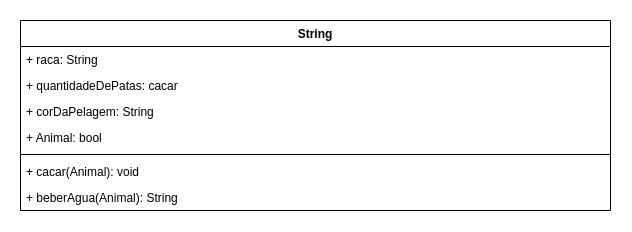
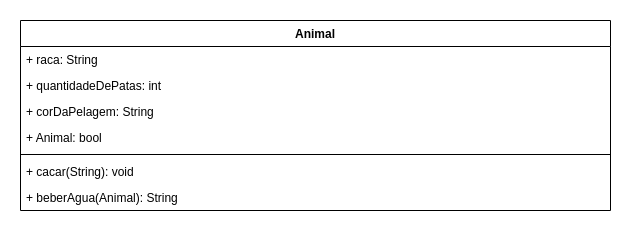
(316, 35) -> (316, 35)
(108, 87) -> (99, 87)
(88, 173) -> (89, 173)
